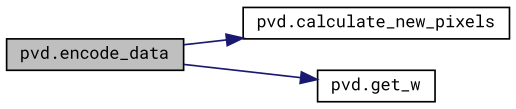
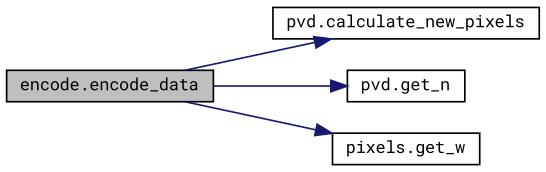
(95, 55) -> (110, 86)
(376, 86) -> (406, 149)
none -> (406, 86)
